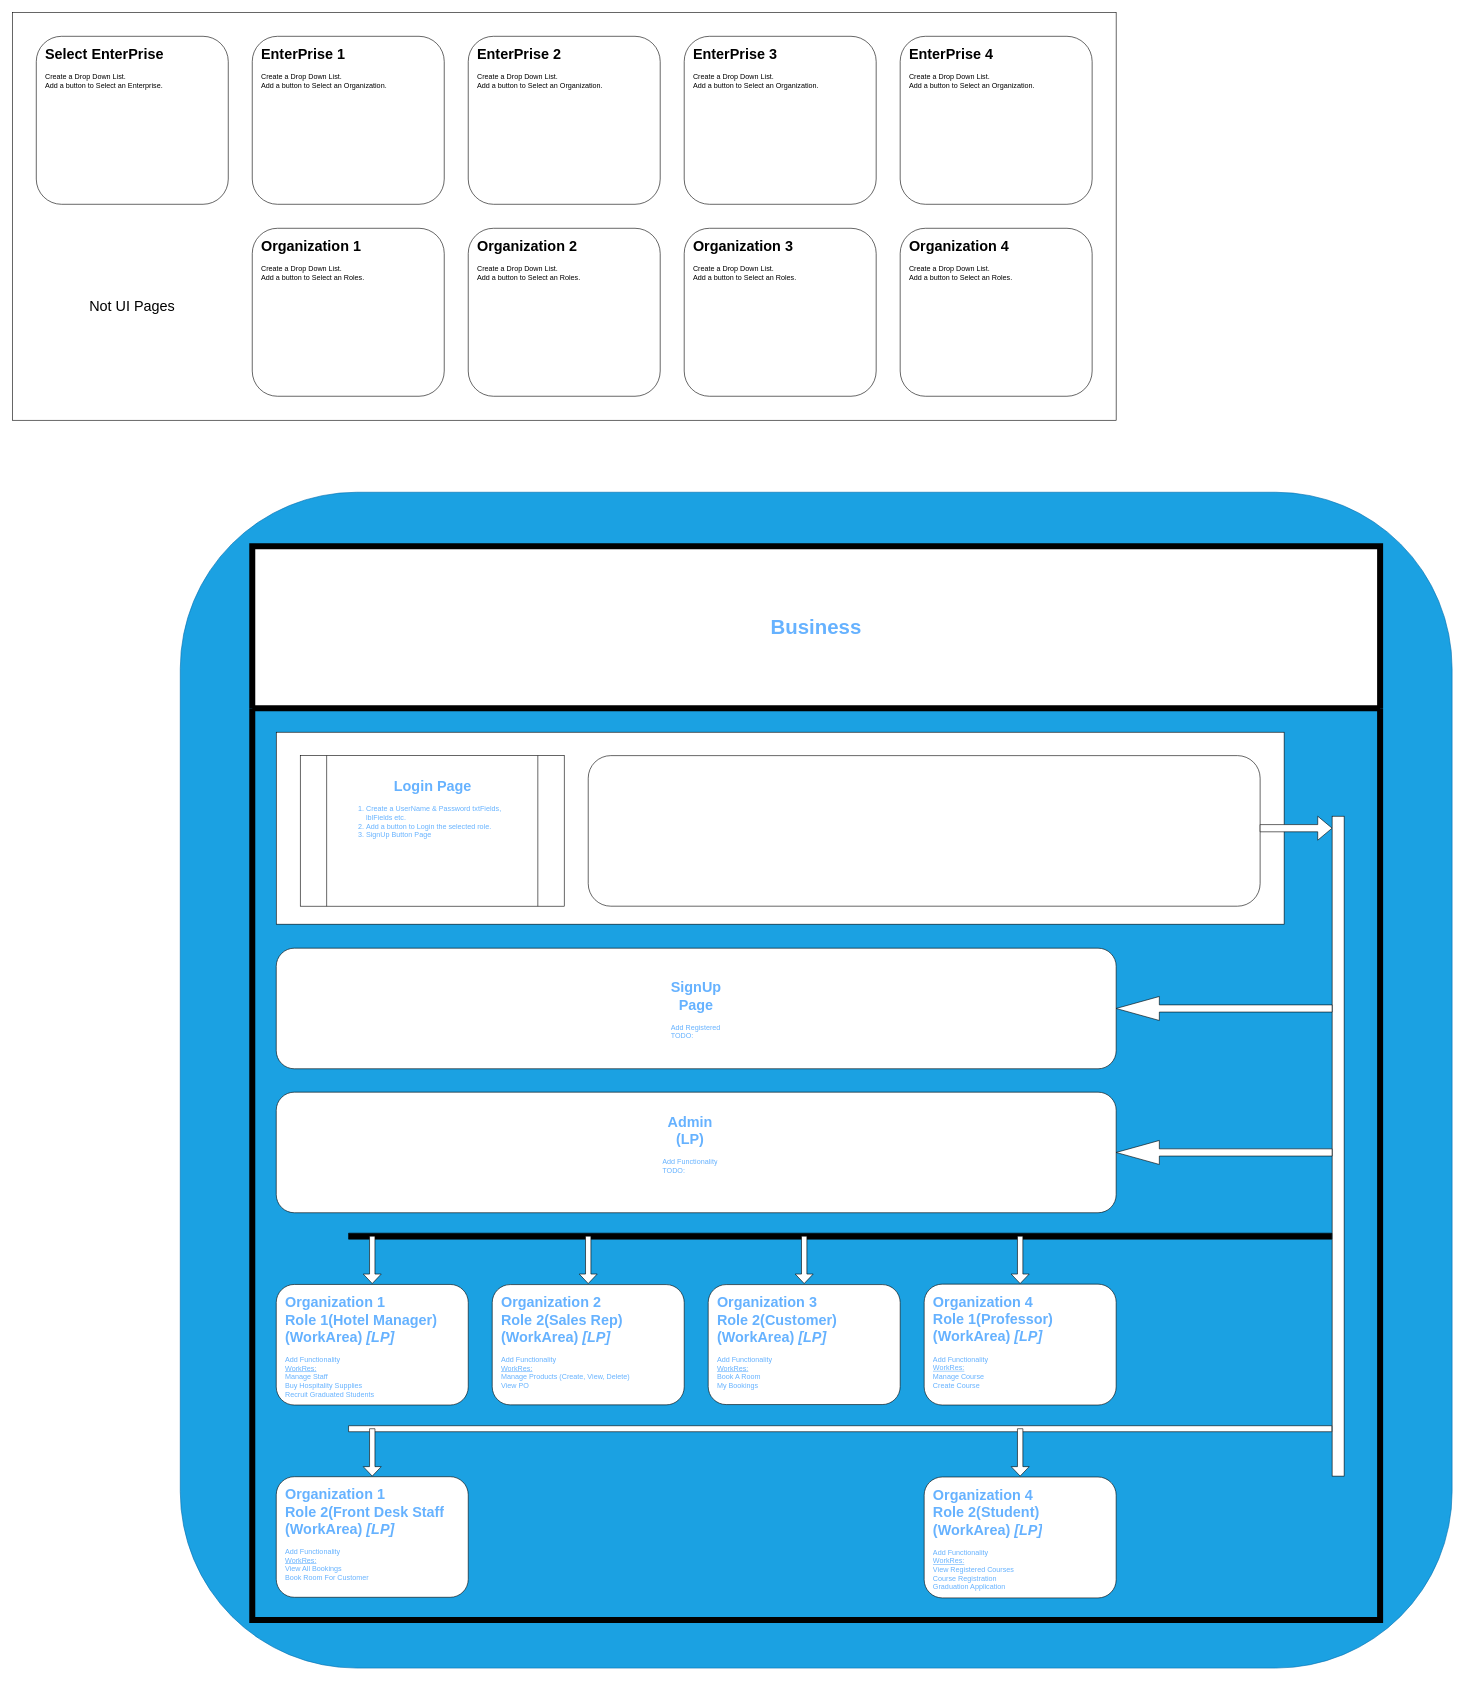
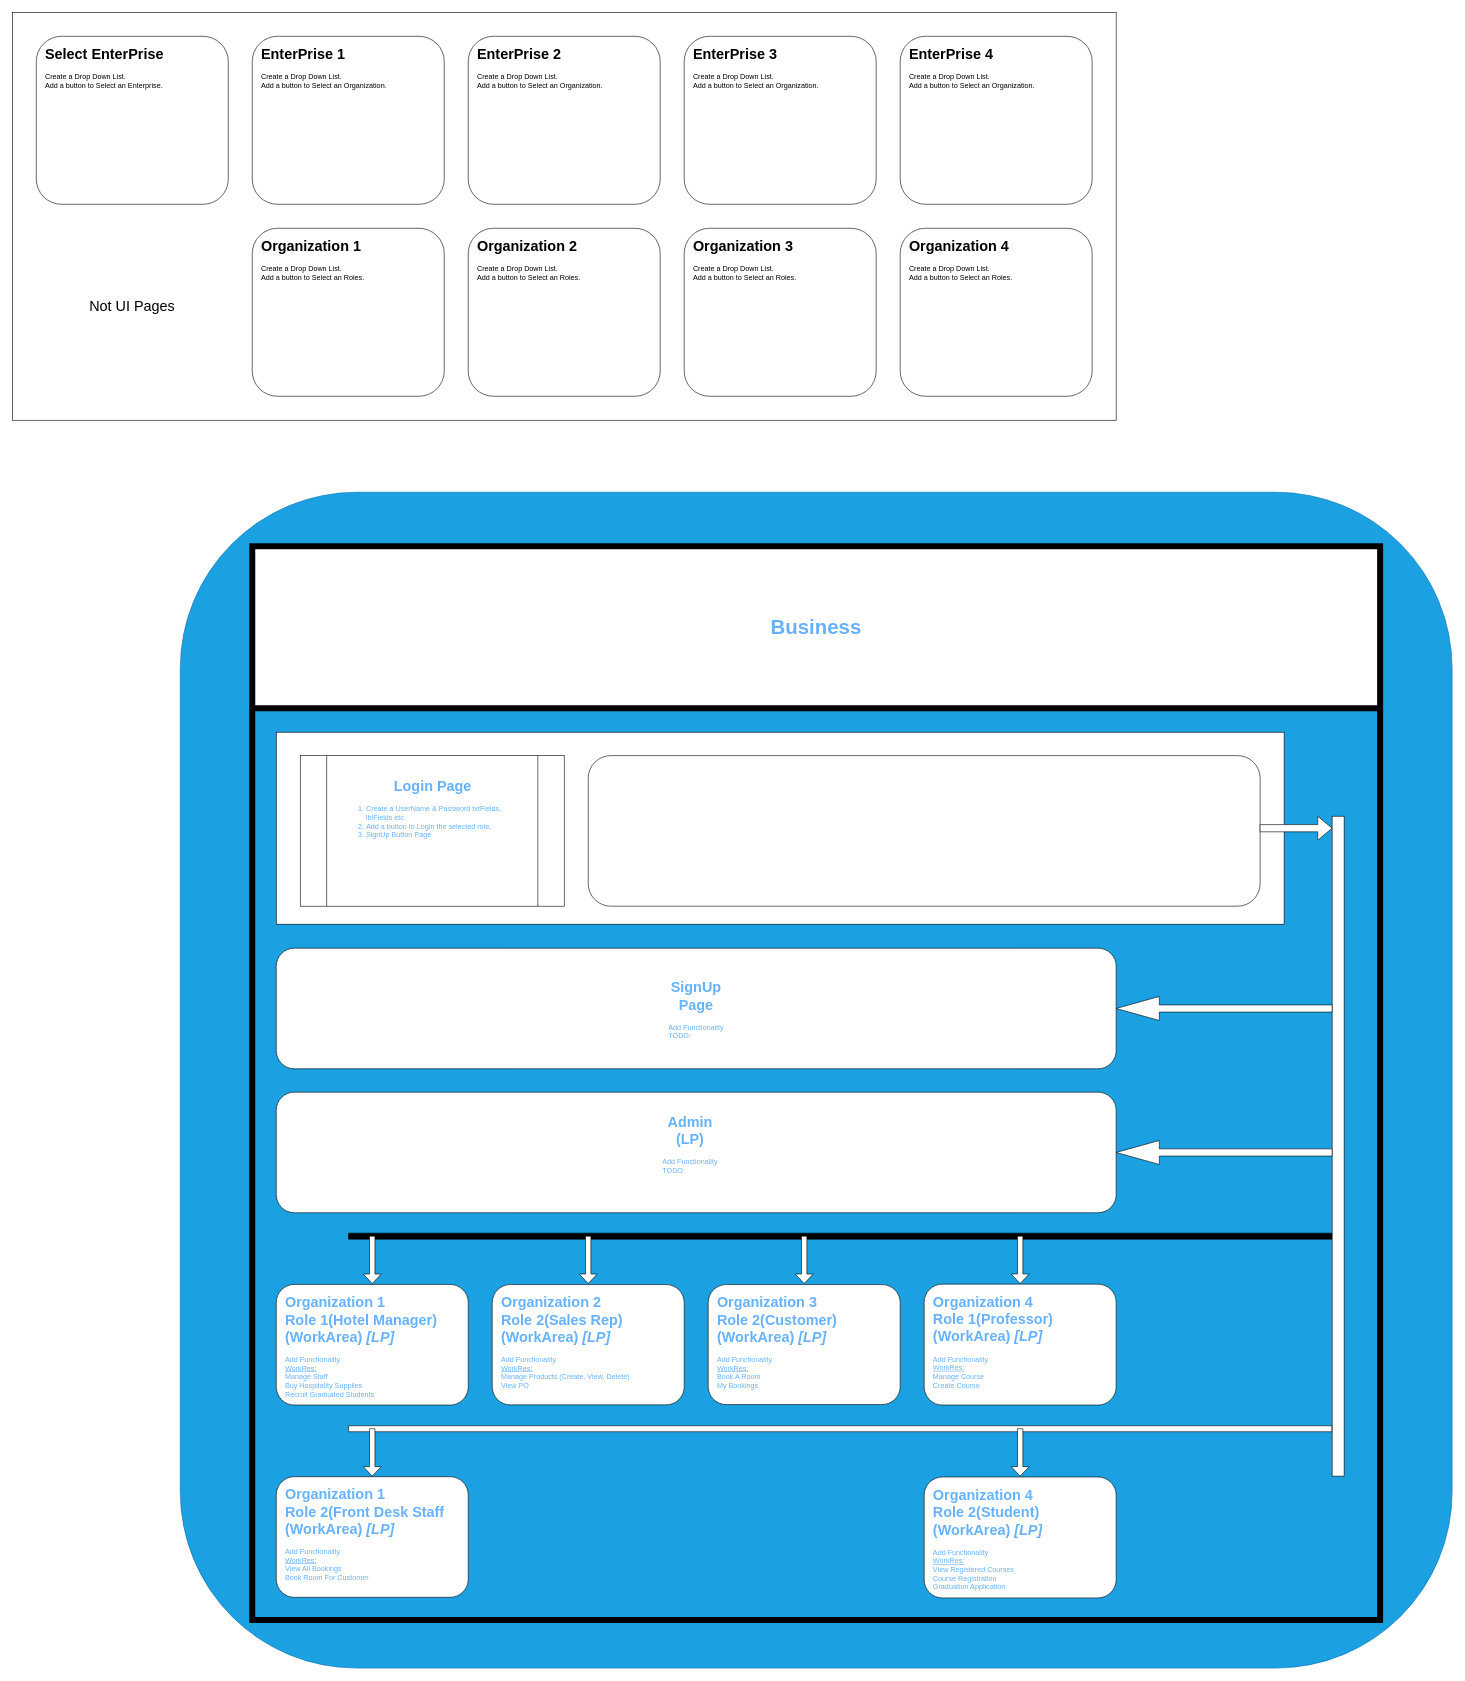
(696, 987) -> (696, 987)
